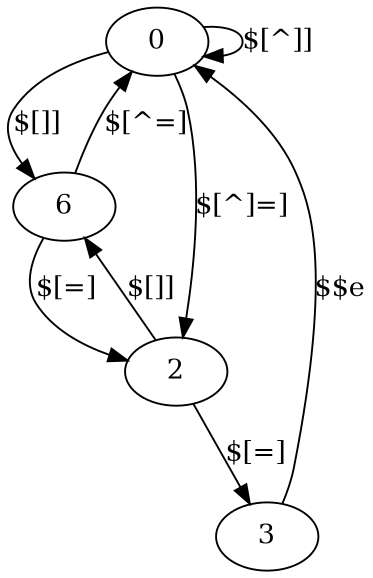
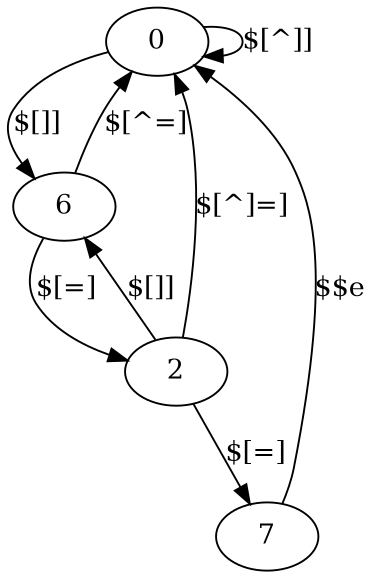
(196, 195) -> (196, 214)
(267, 537) -> (267, 537)
